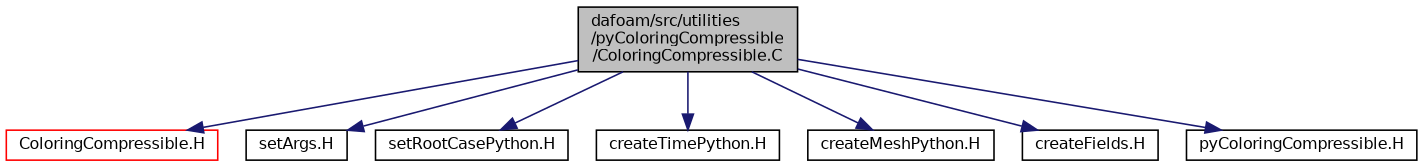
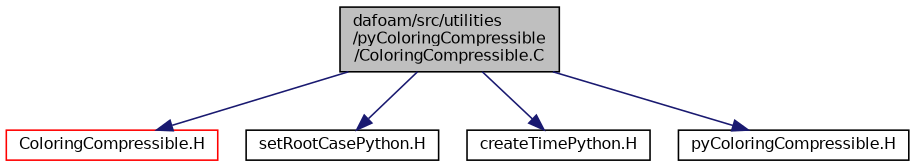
(297, 145) -> none
(901, 145) -> none
(1090, 145) -> none
